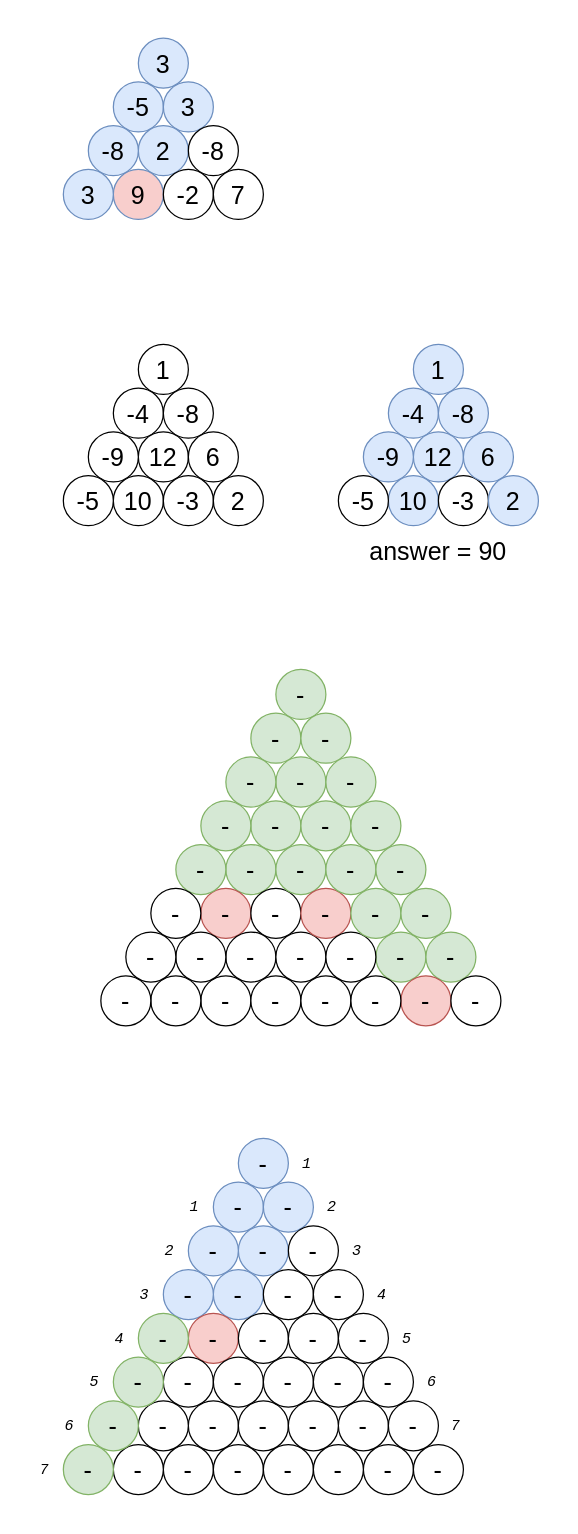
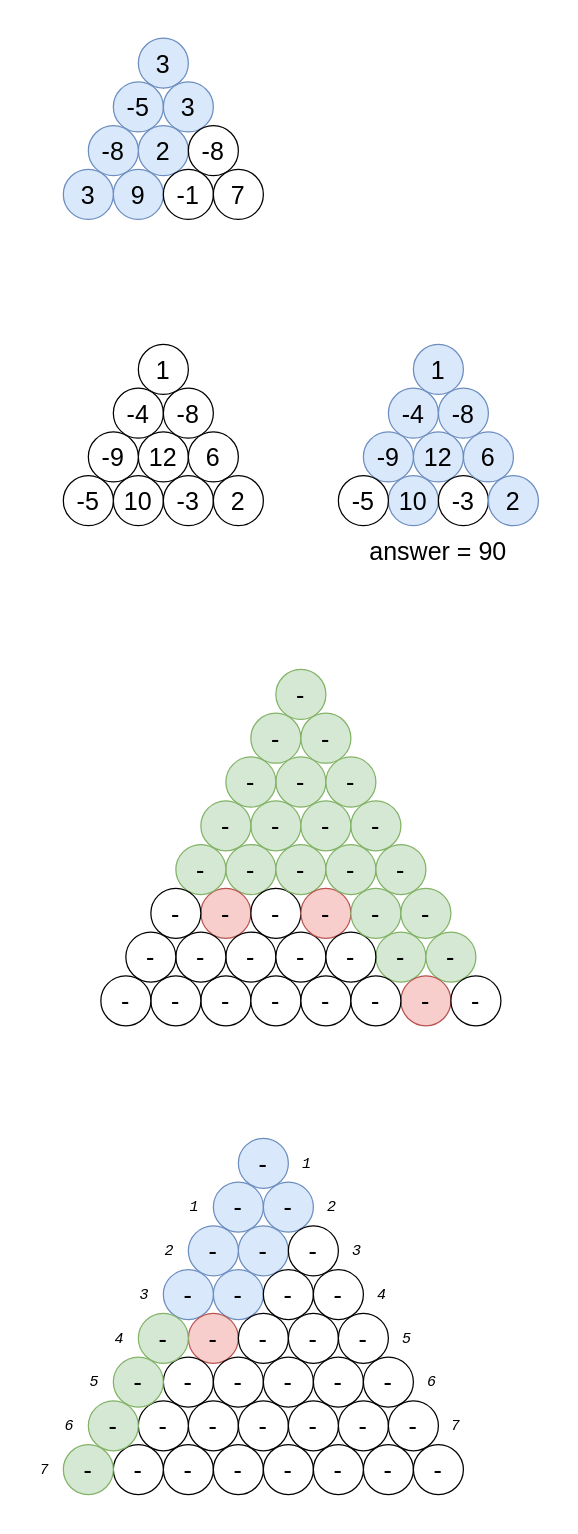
(138, 194) -> (138, 194)
(188, 194) -> (188, 194)
